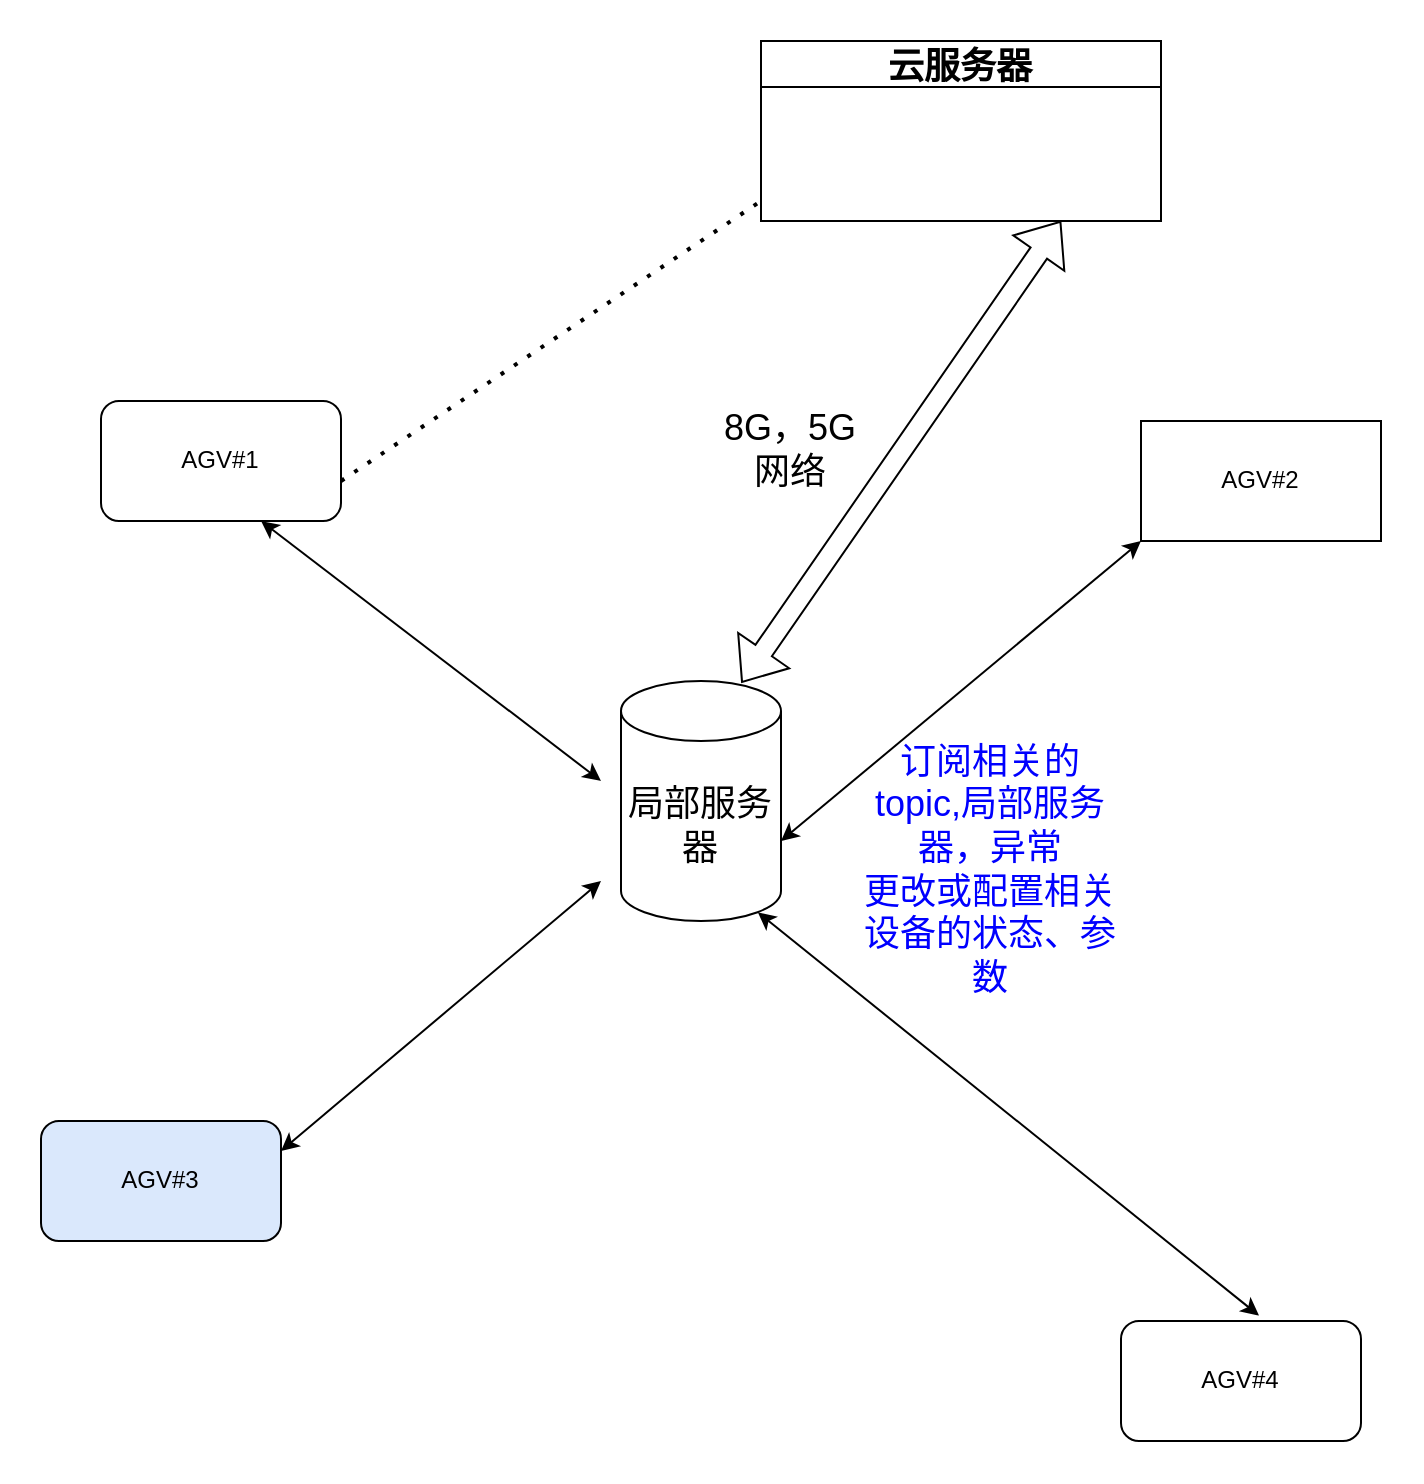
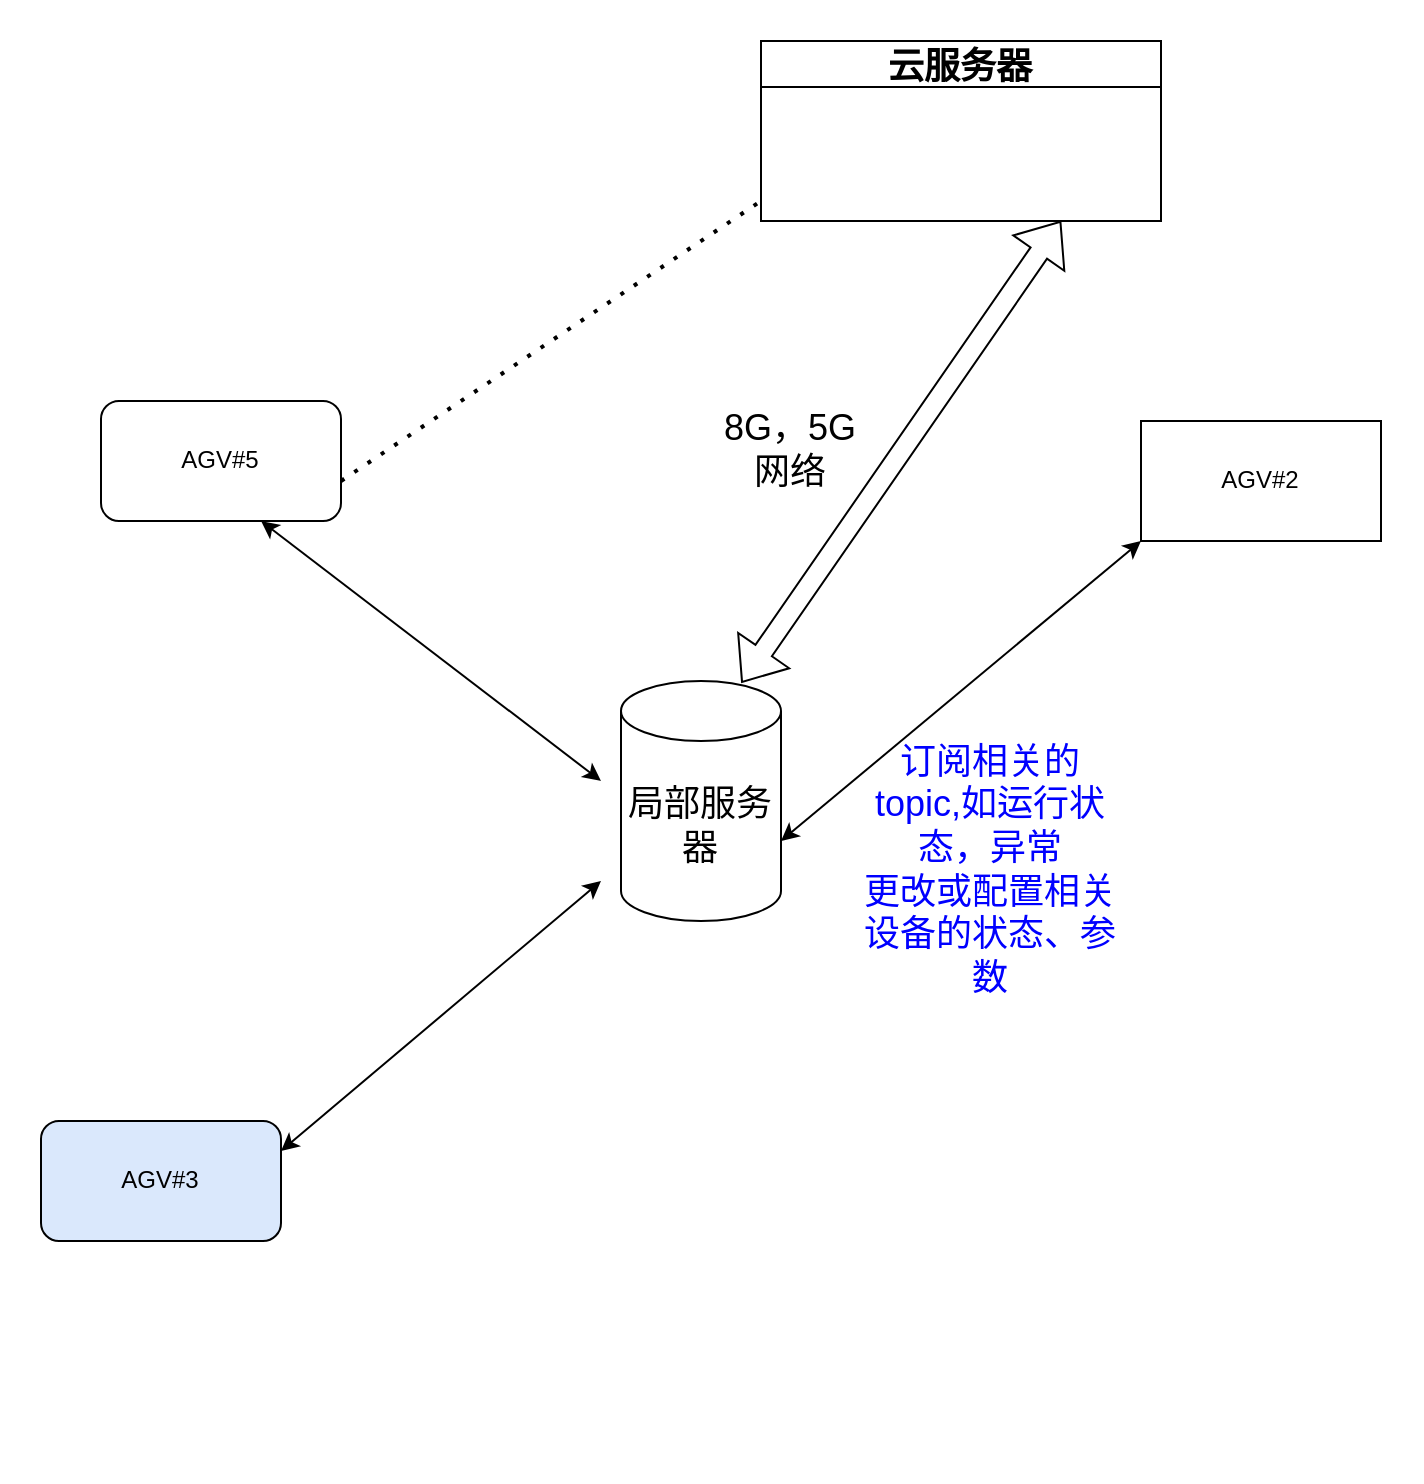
(221, 461) -> (221, 461)
(991, 871) -> (991, 871)
(1009, 1114) -> none
(1241, 1381) -> none
